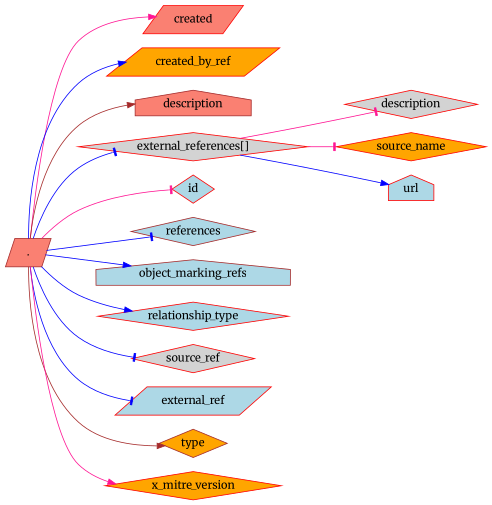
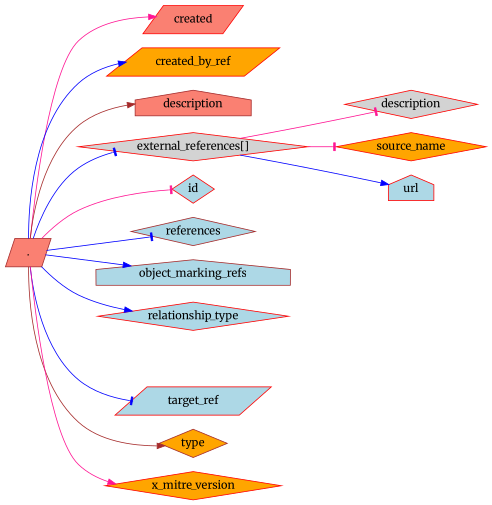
(193, 359) -> none
(193, 401) -> (193, 401)
